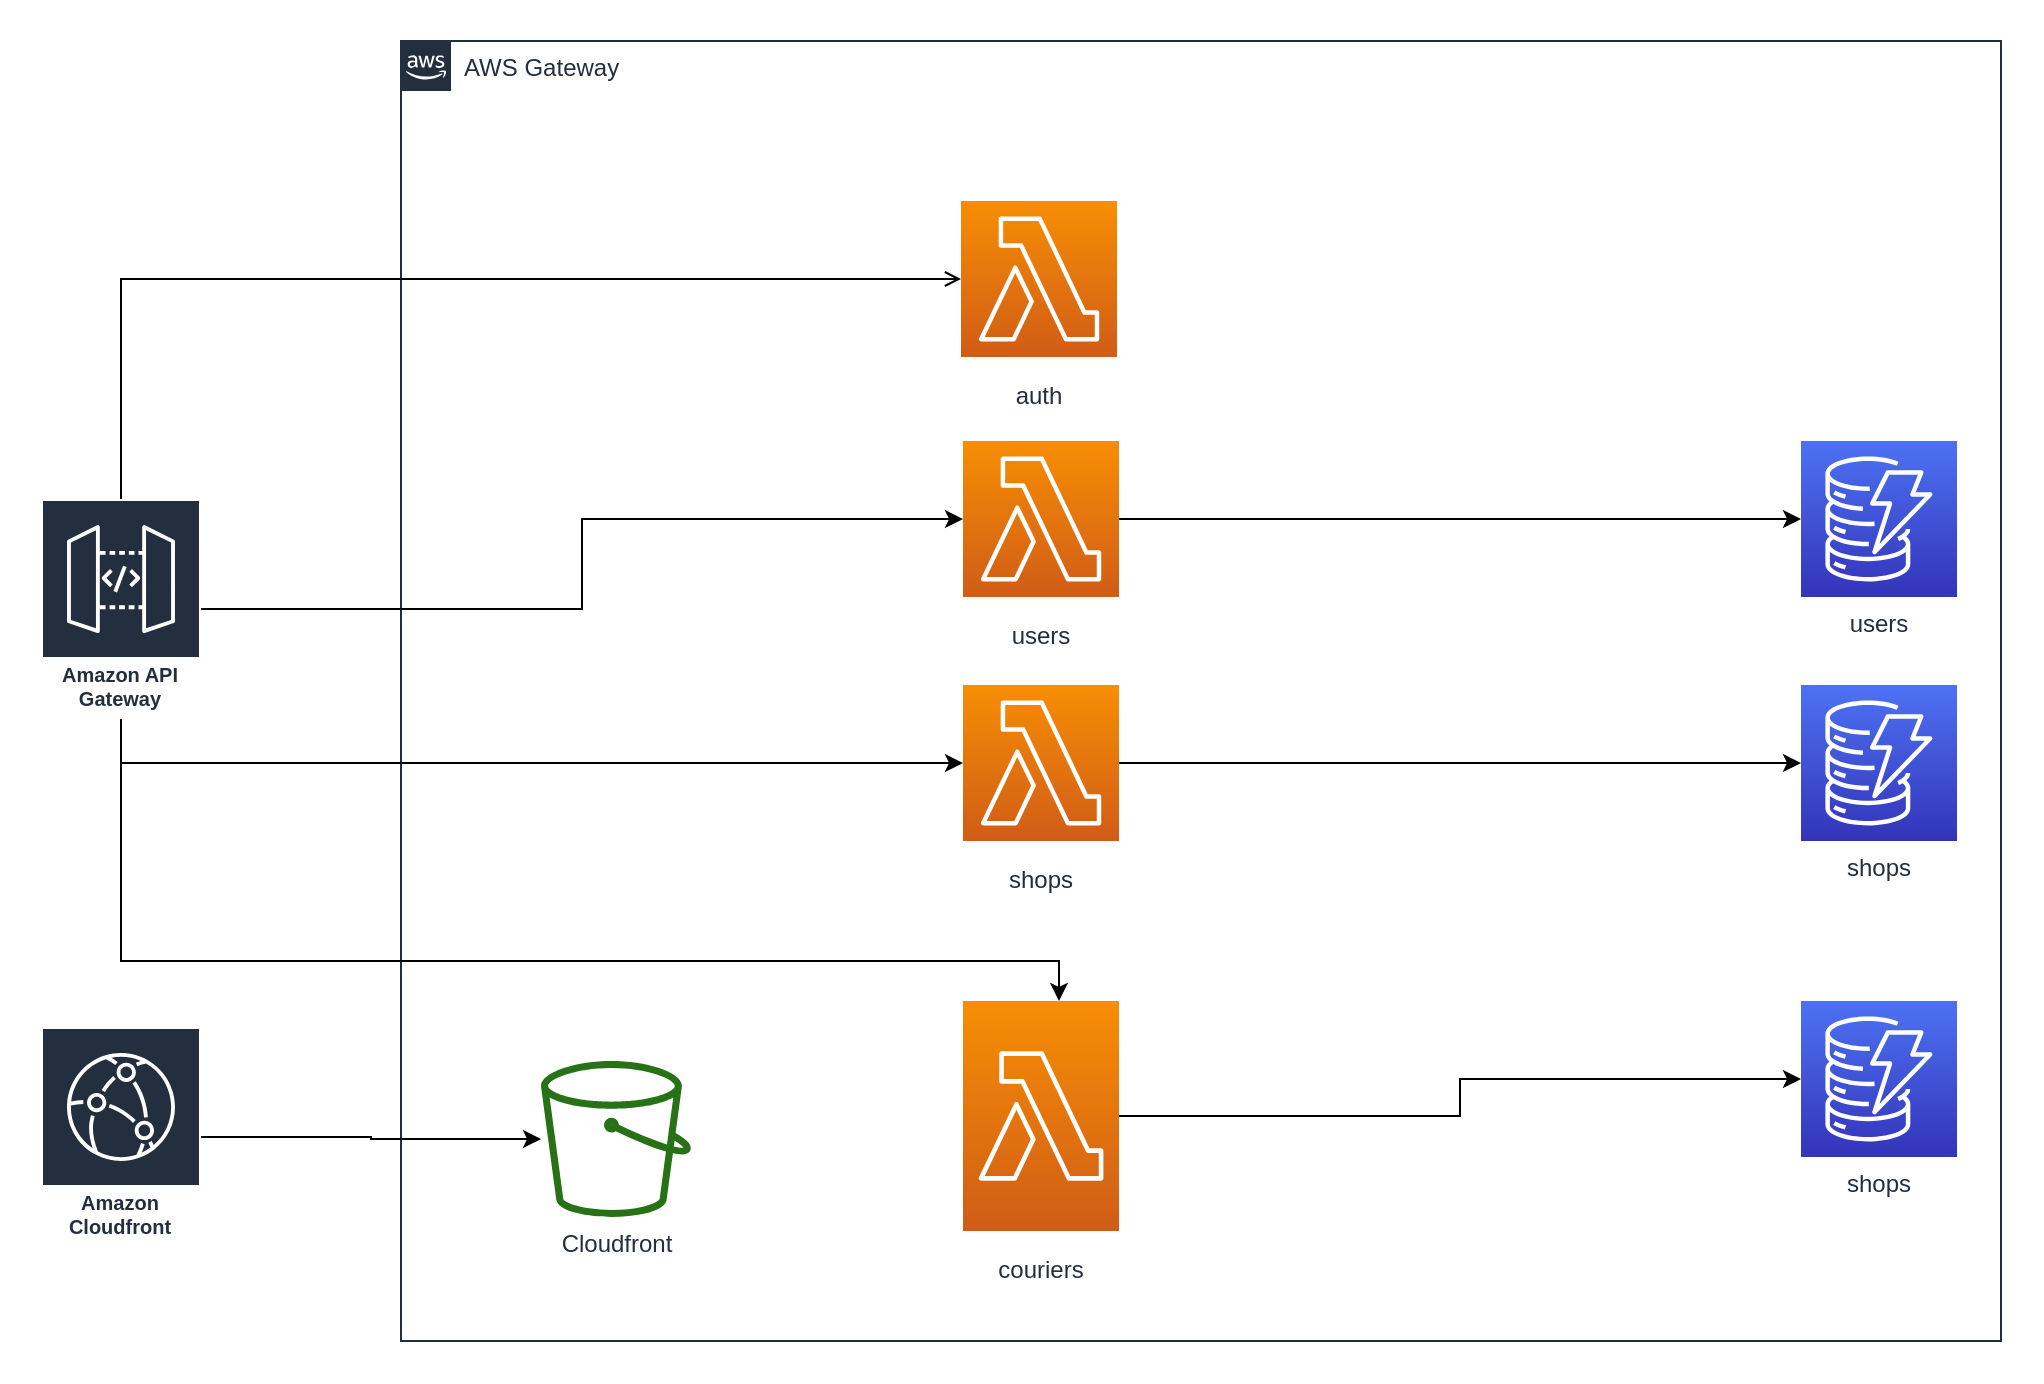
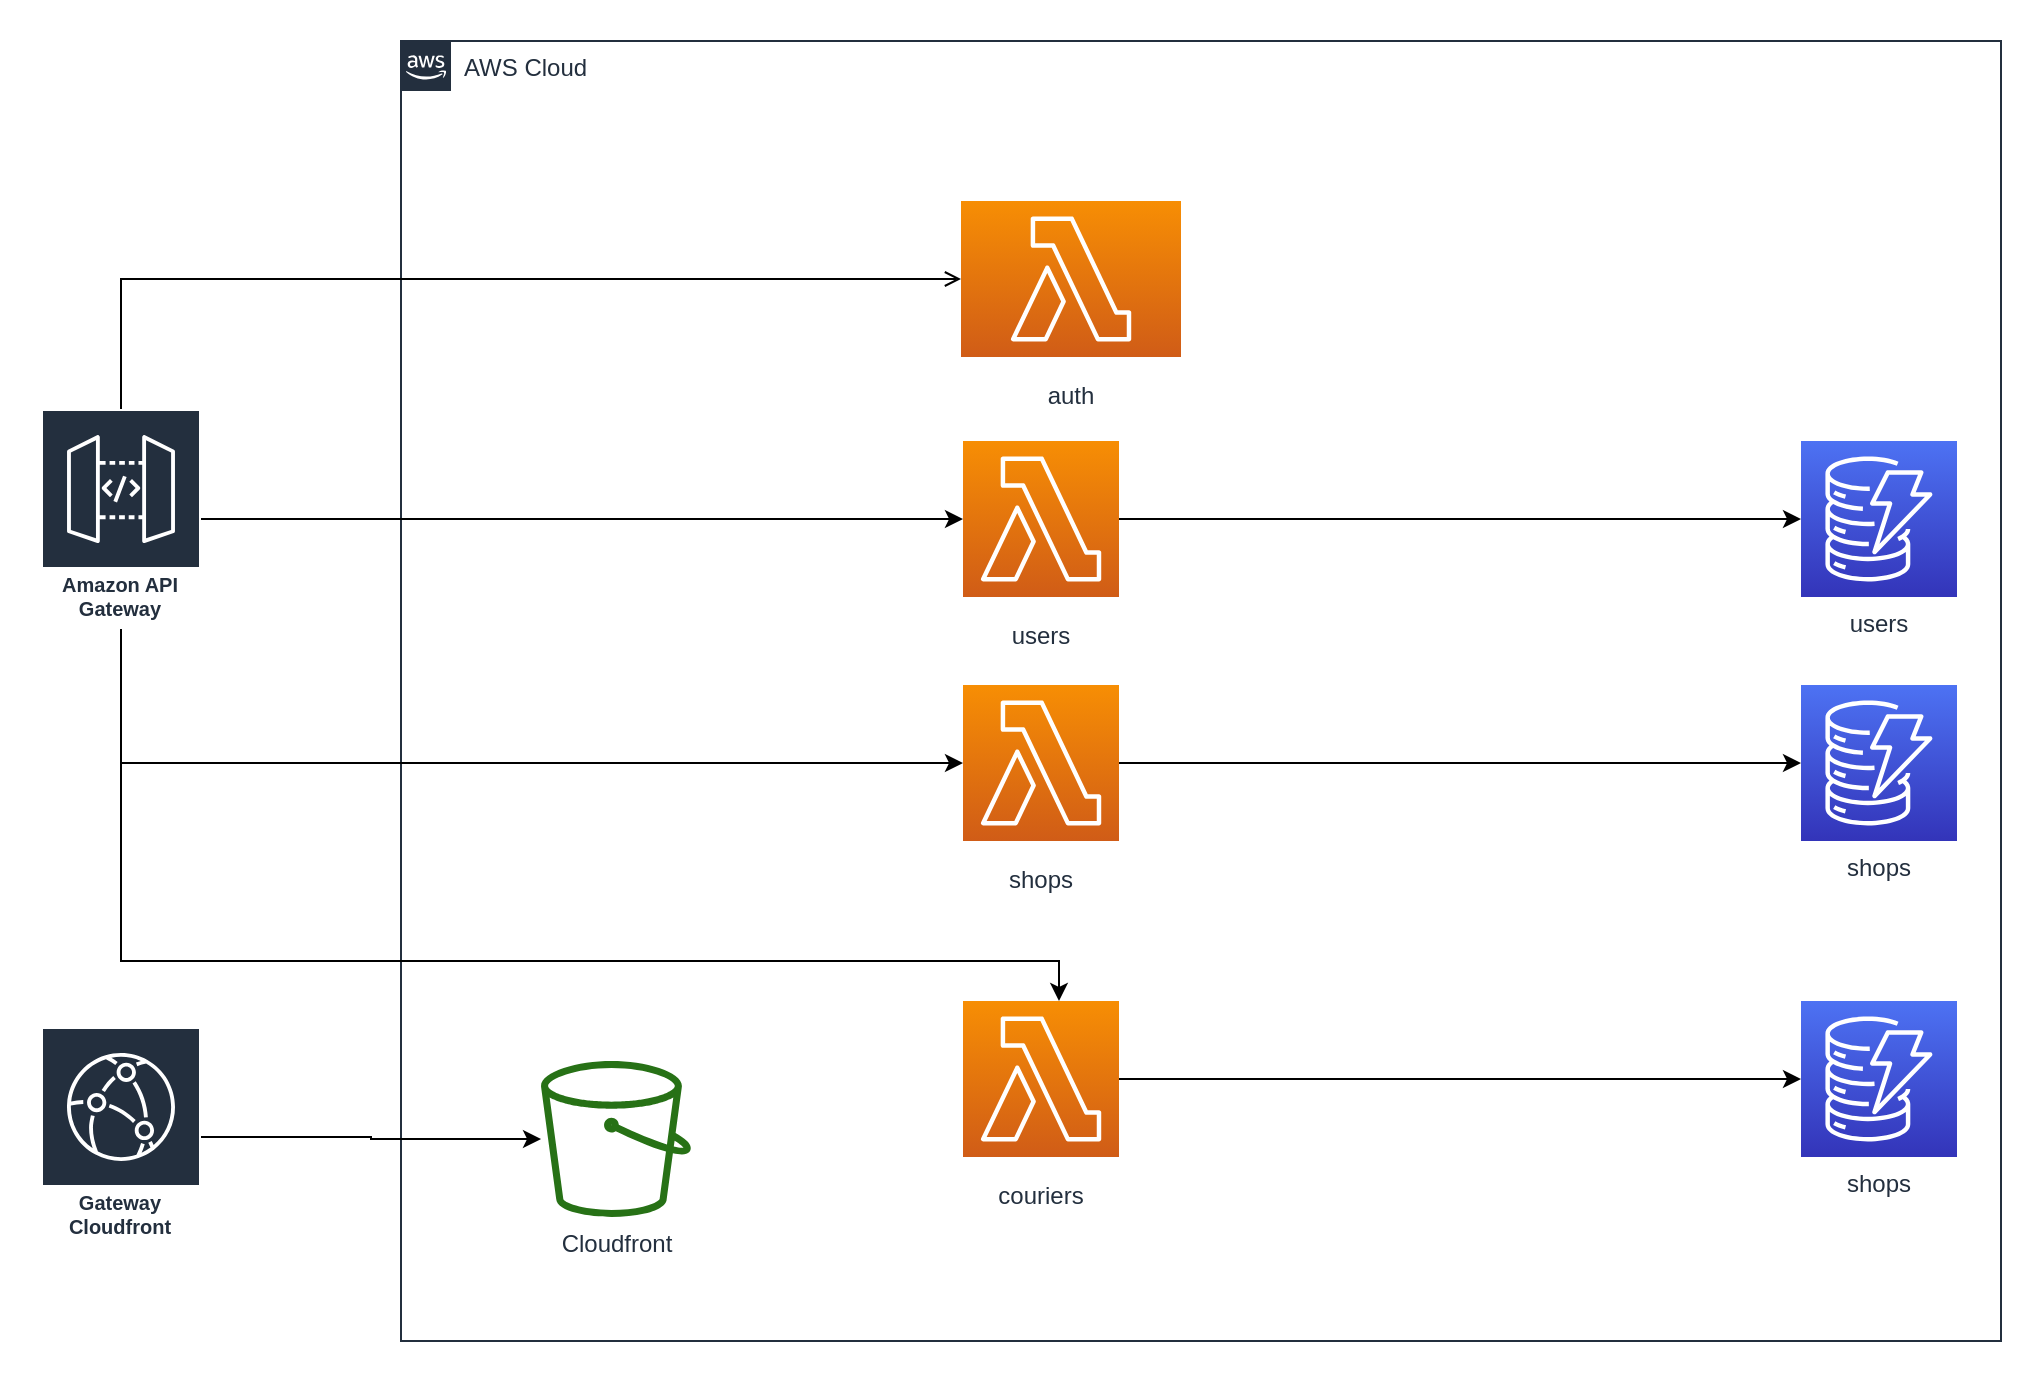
(536, 69) -> (519, 69)
(1039, 279) -> (1071, 279)
(121, 609) -> (121, 519)
(1041, 1116) -> (1041, 1079)
(121, 1215) -> (121, 1215)
